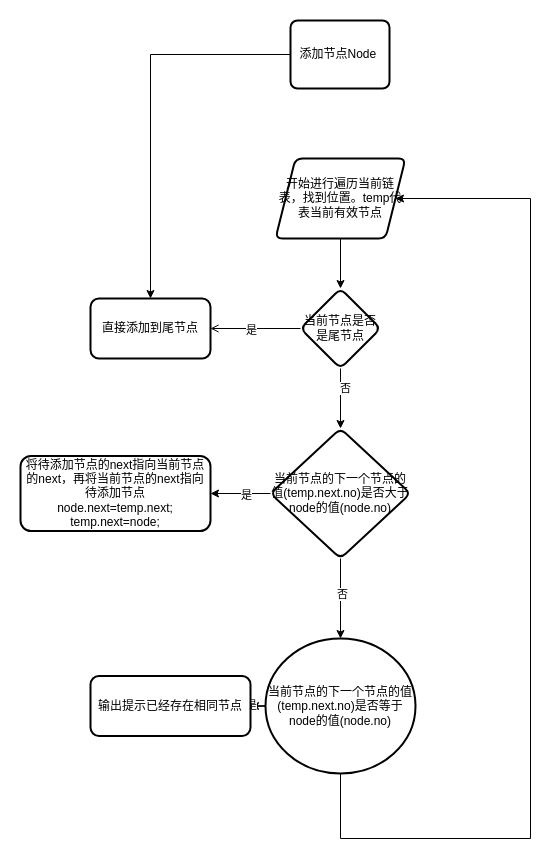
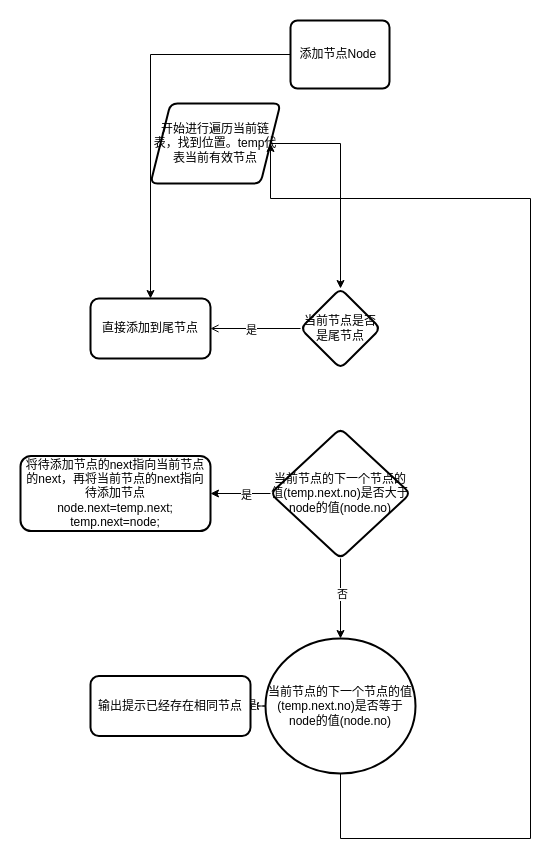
(341, 199) -> (216, 144)
(341, 395) -> none
(262, 706) -> (262, 706)
